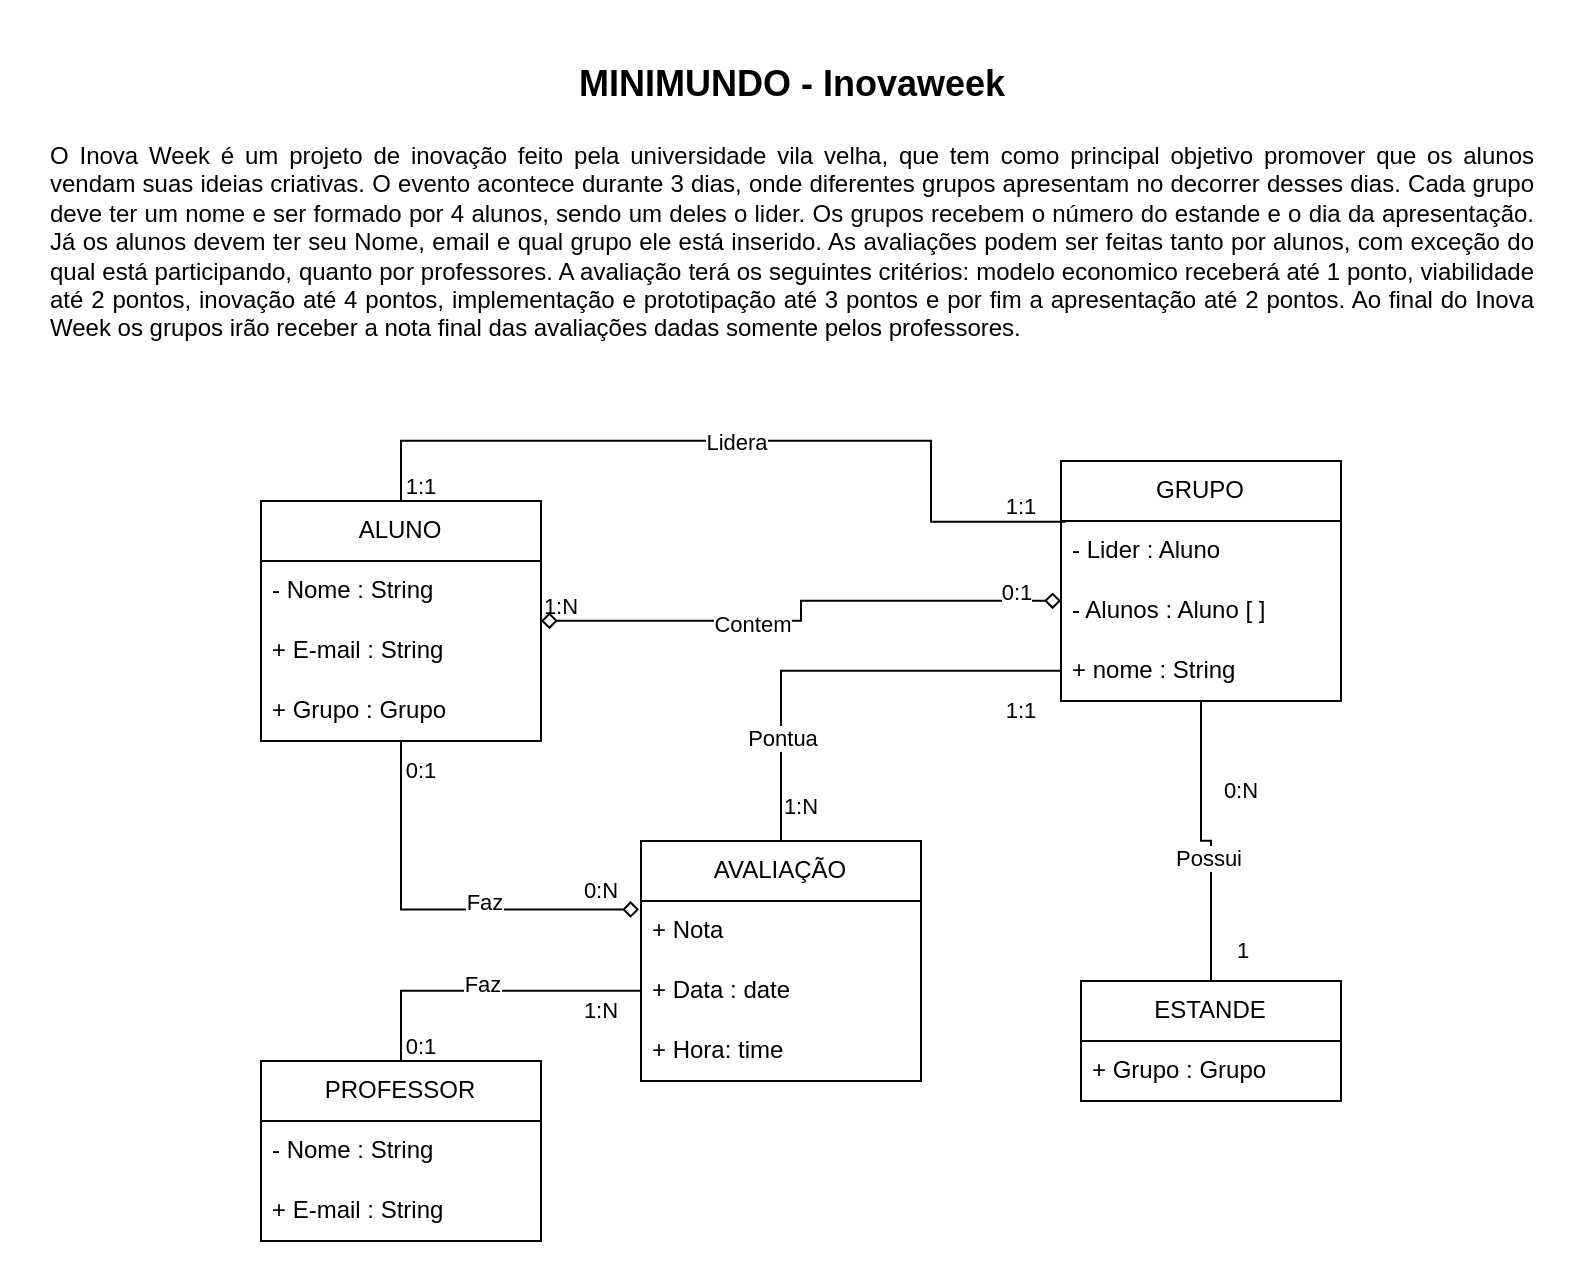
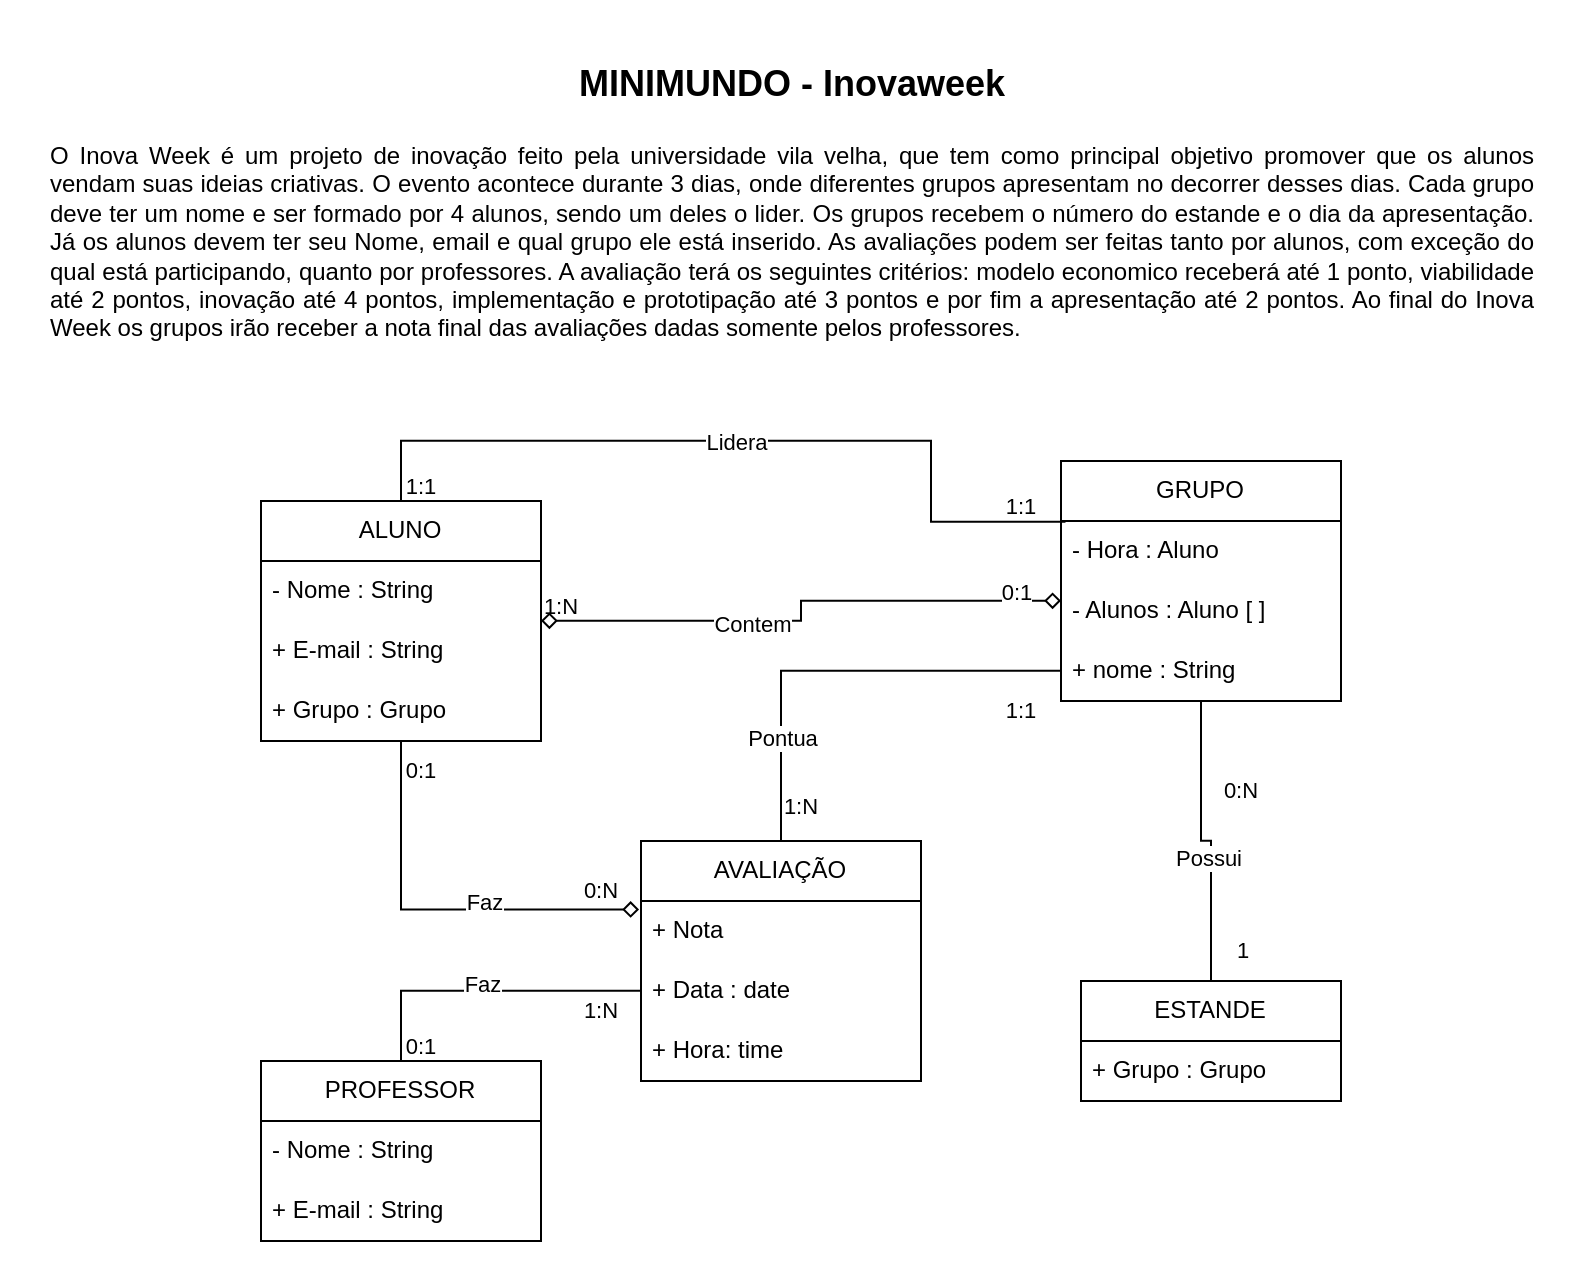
(1155, 551) -> (1151, 551)
